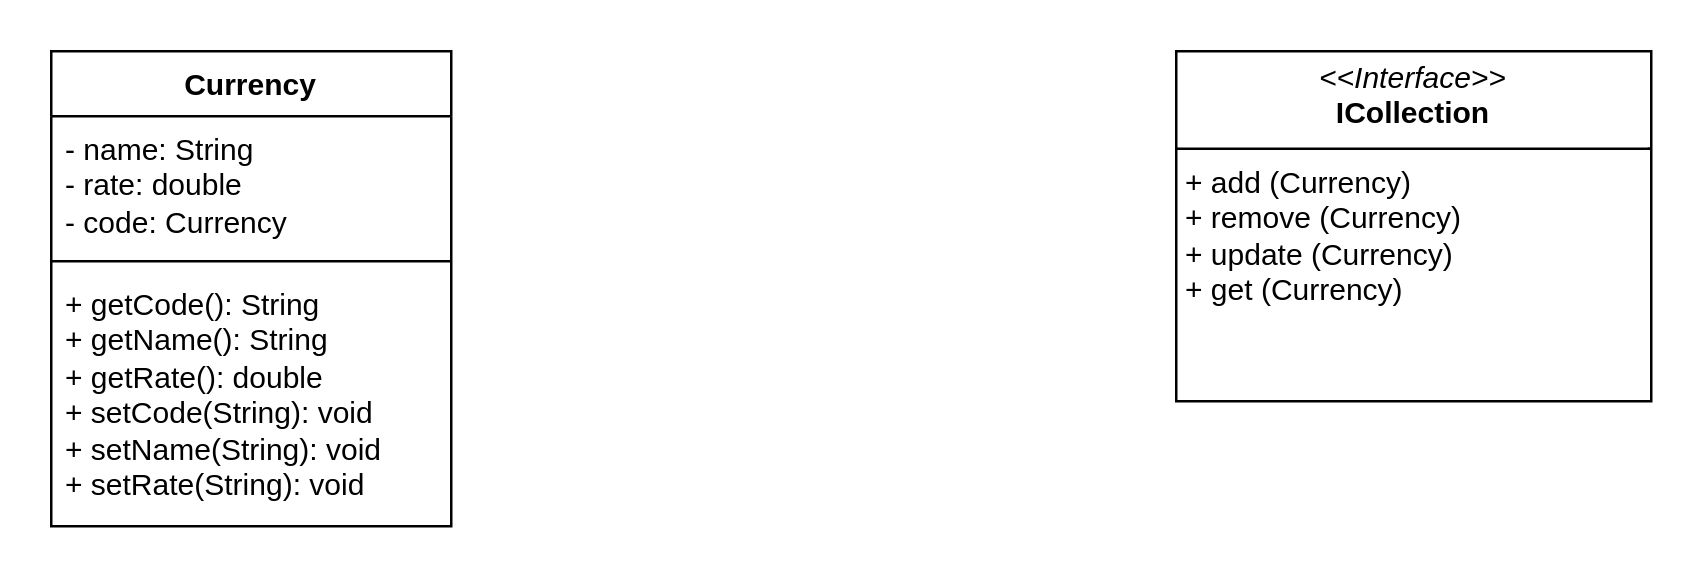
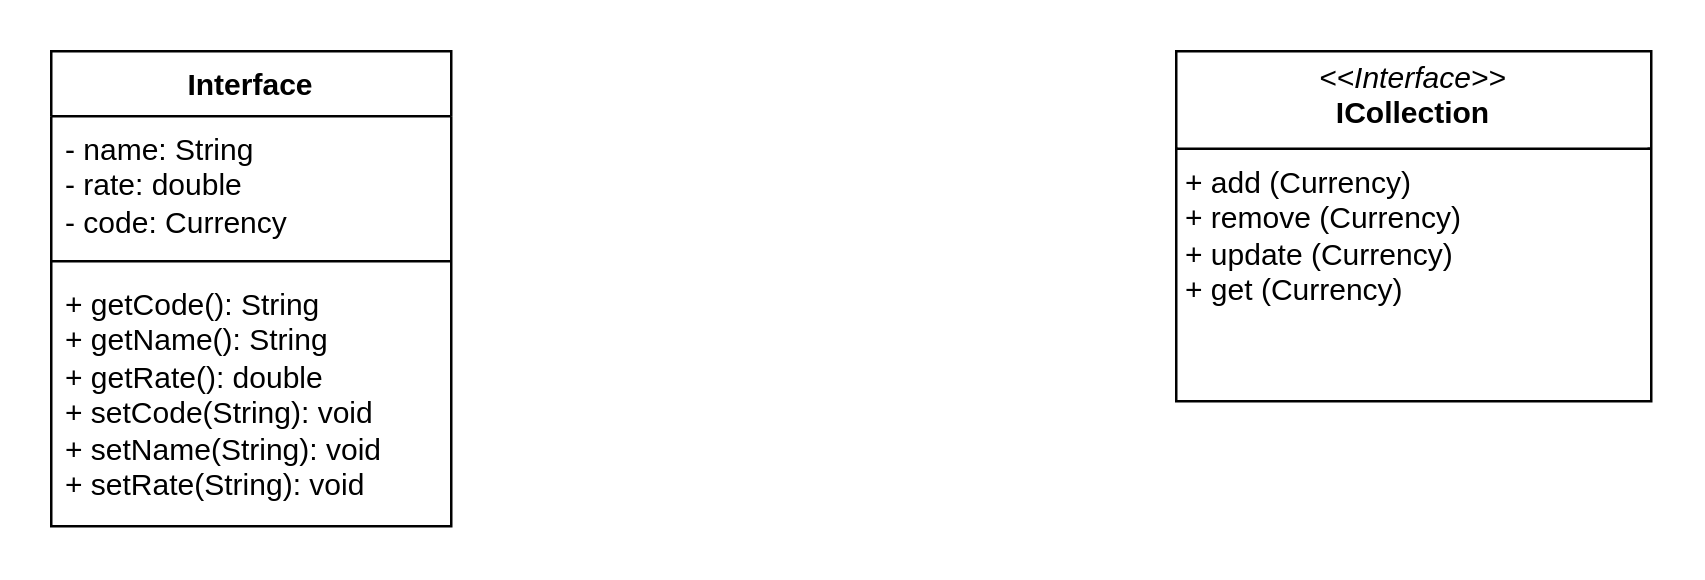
(251, 87) -> (251, 87)
